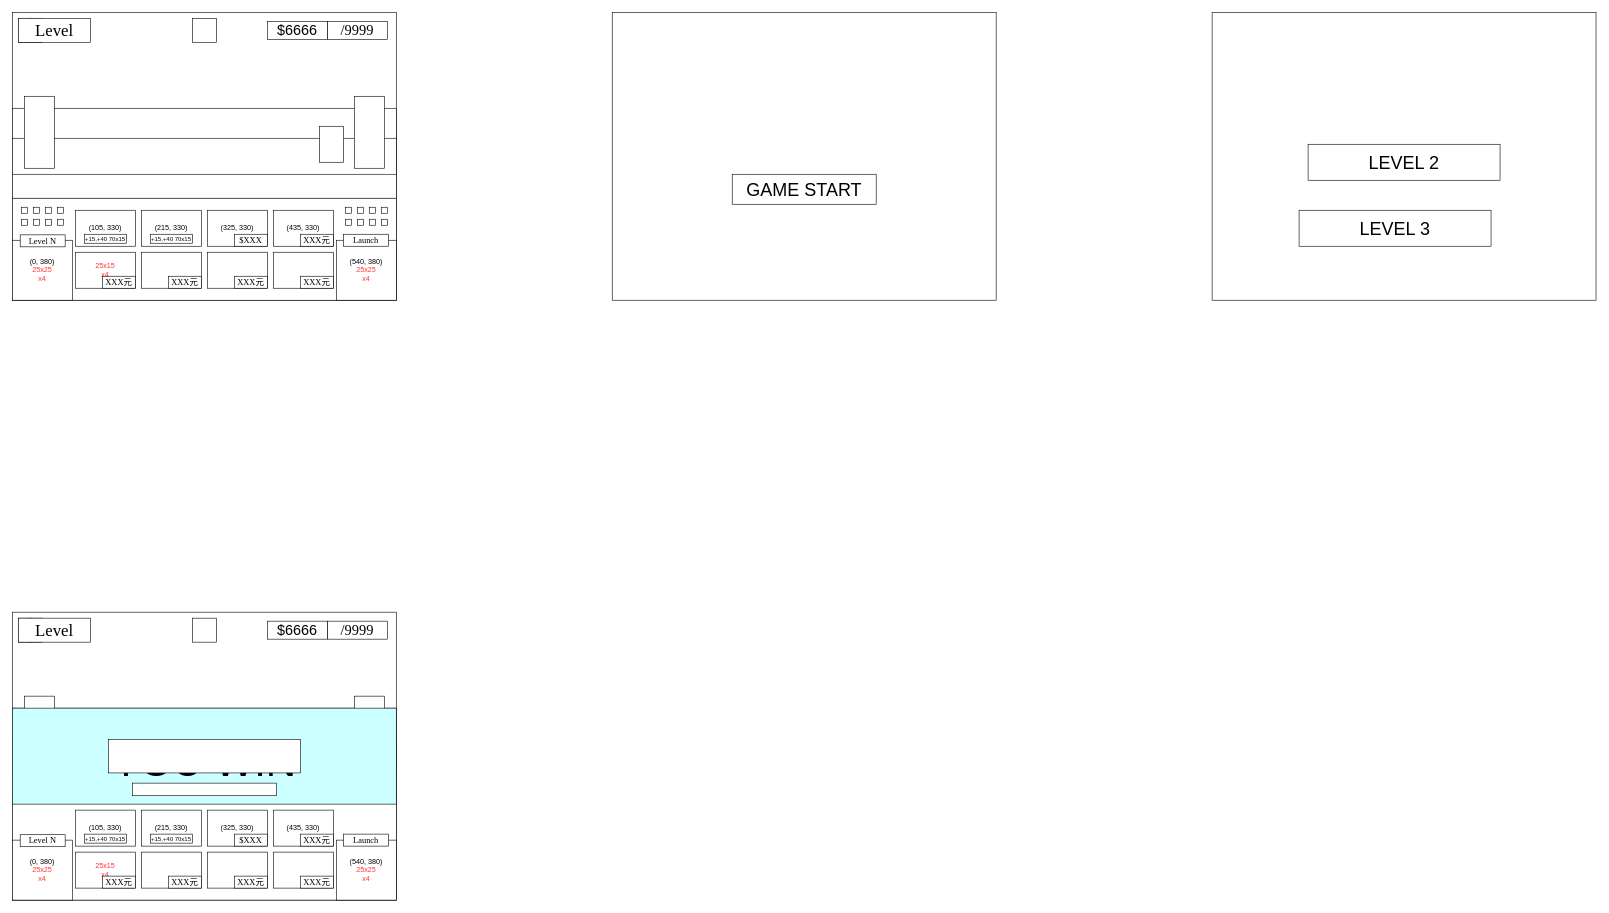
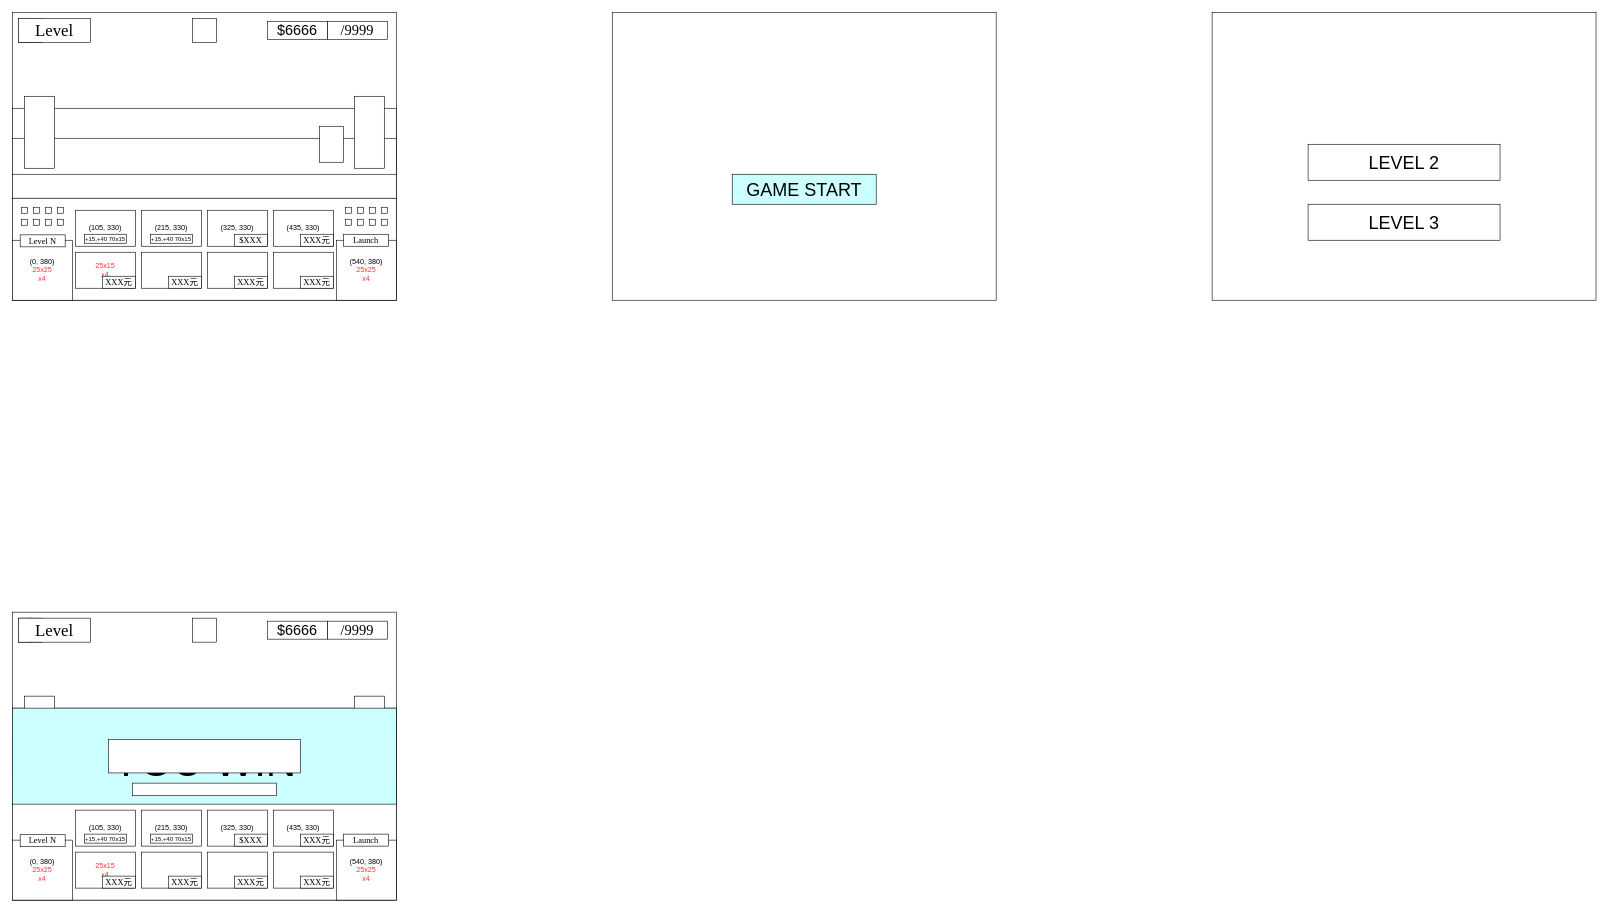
(804, 189) -> (804, 189)
(1395, 228) -> (1404, 222)
